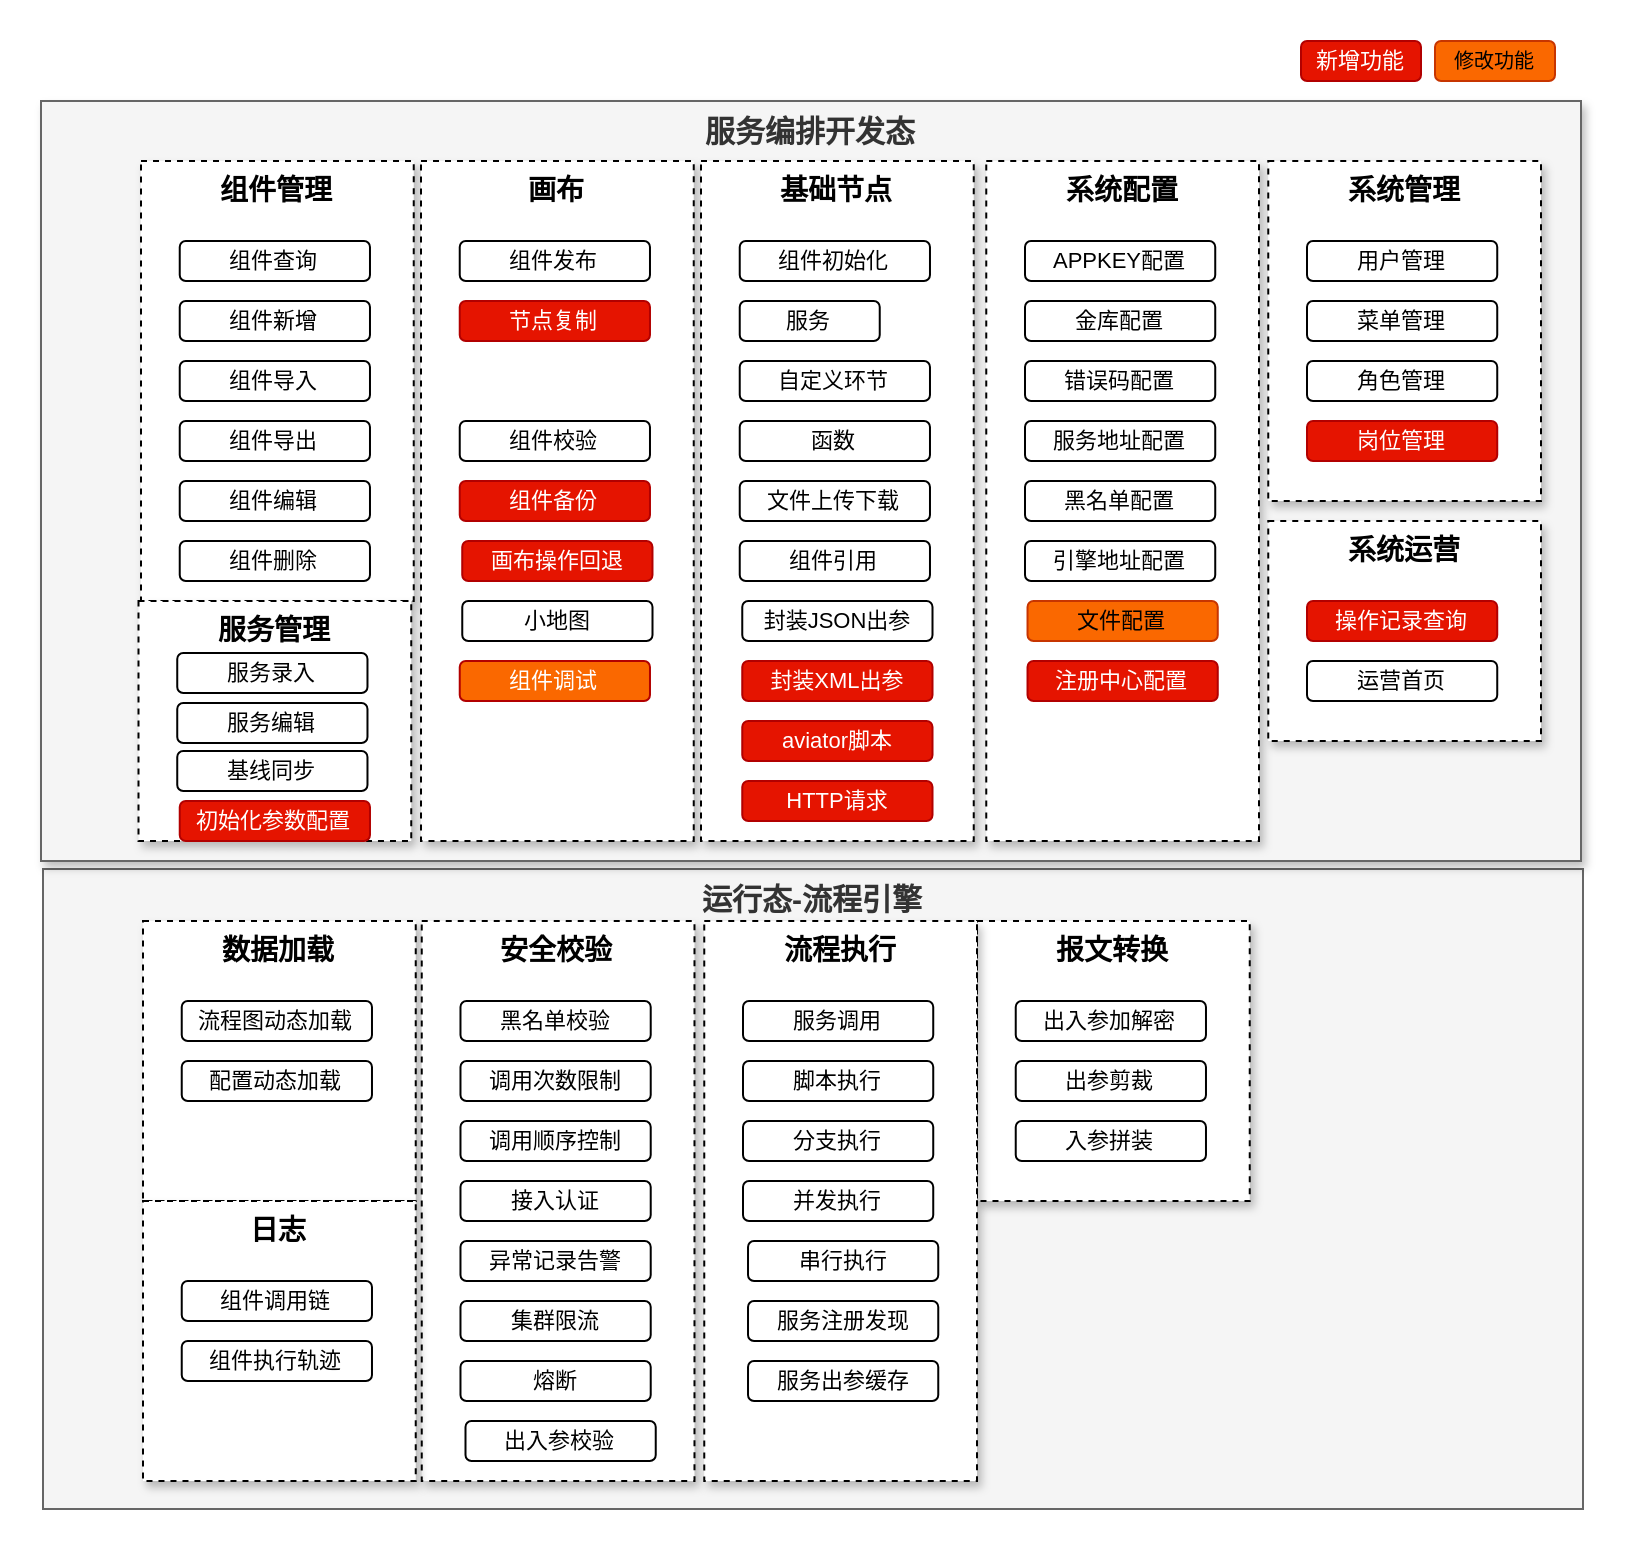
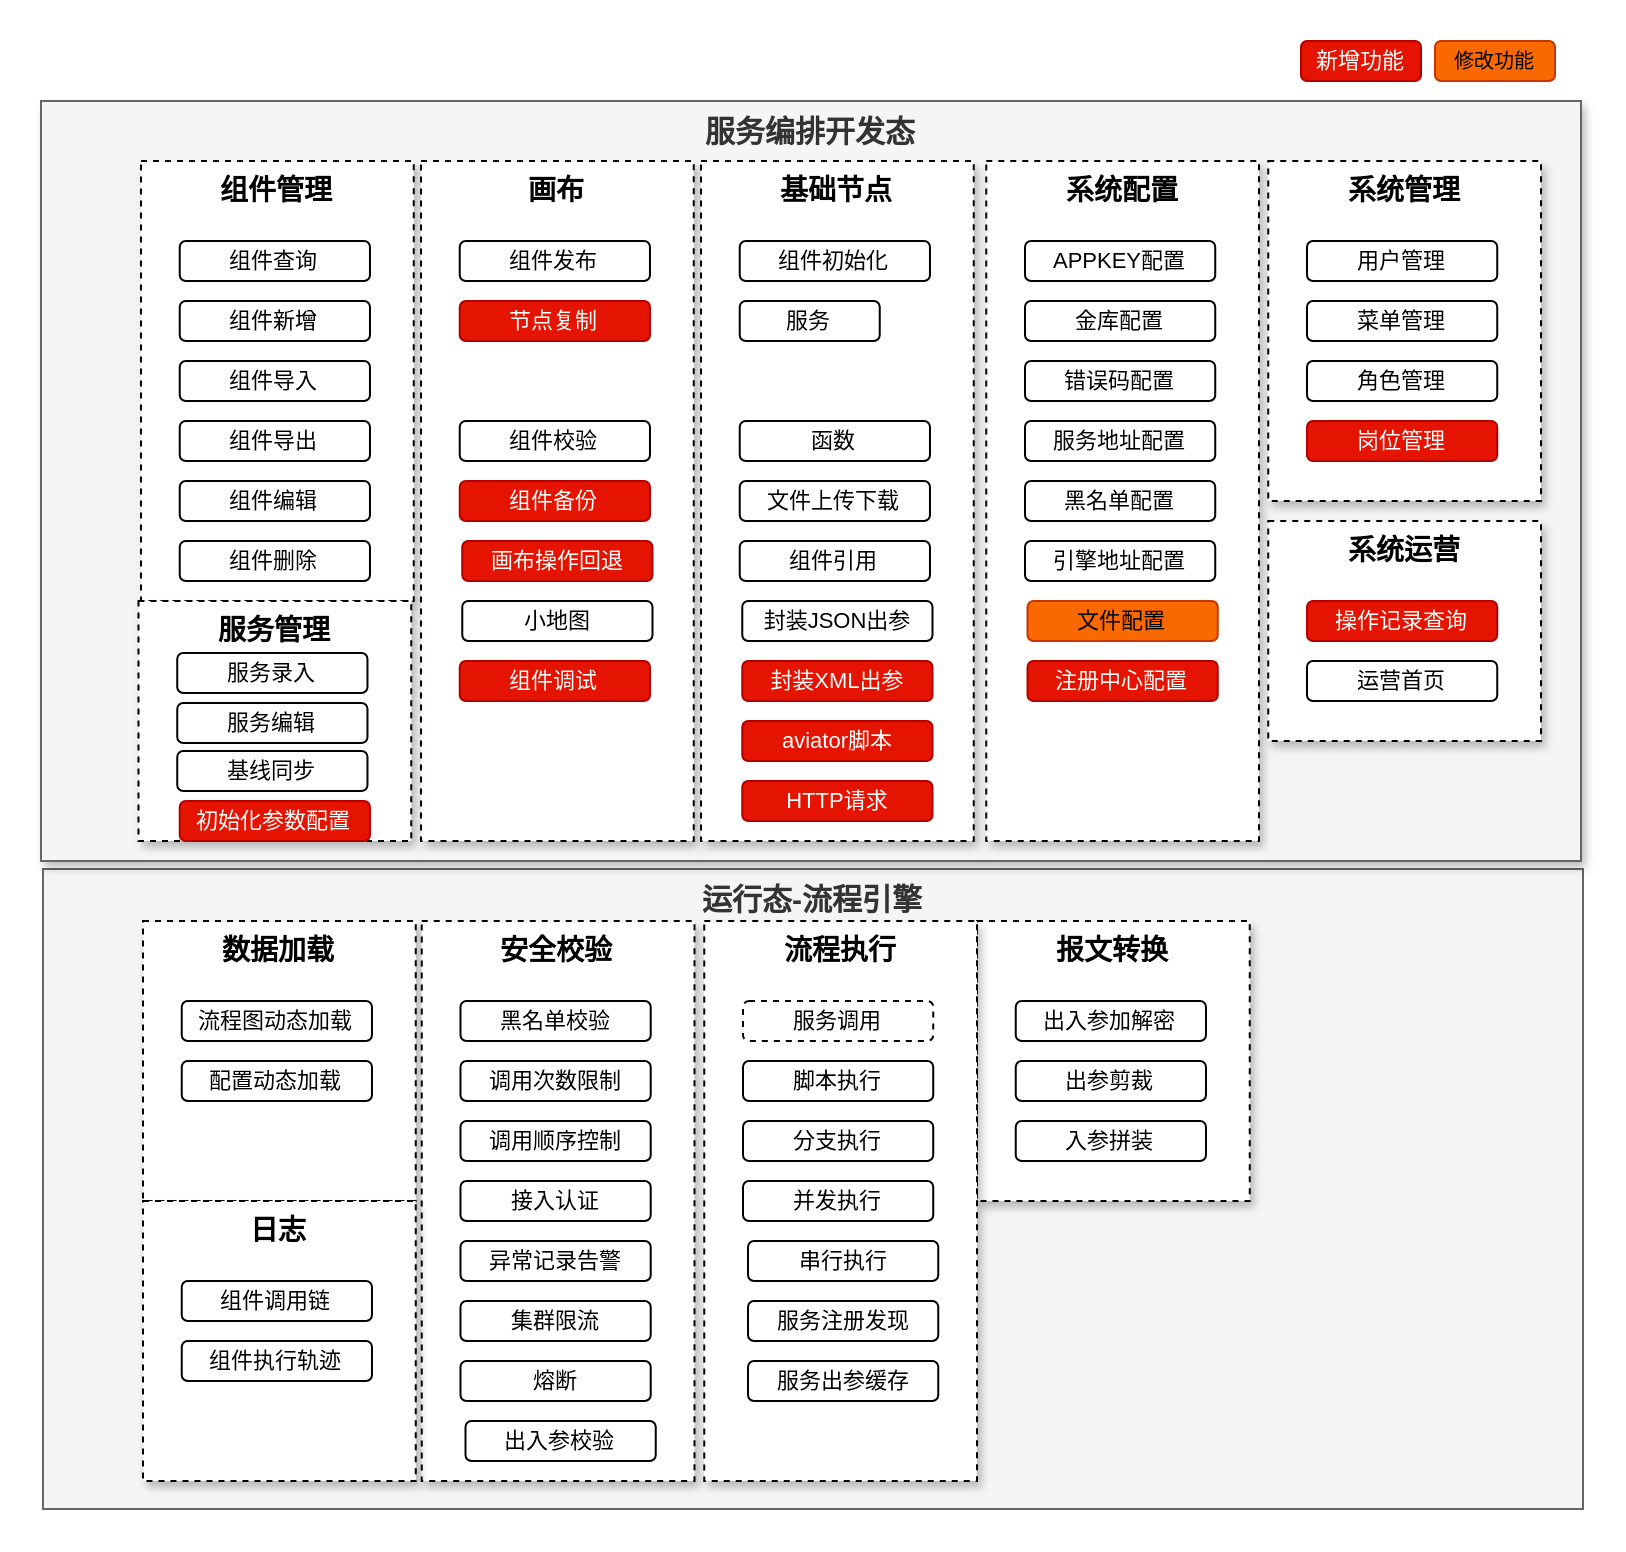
(835, 381) -> none
(555, 681) -> (555, 681)
(838, 1021) -> (838, 1021)
